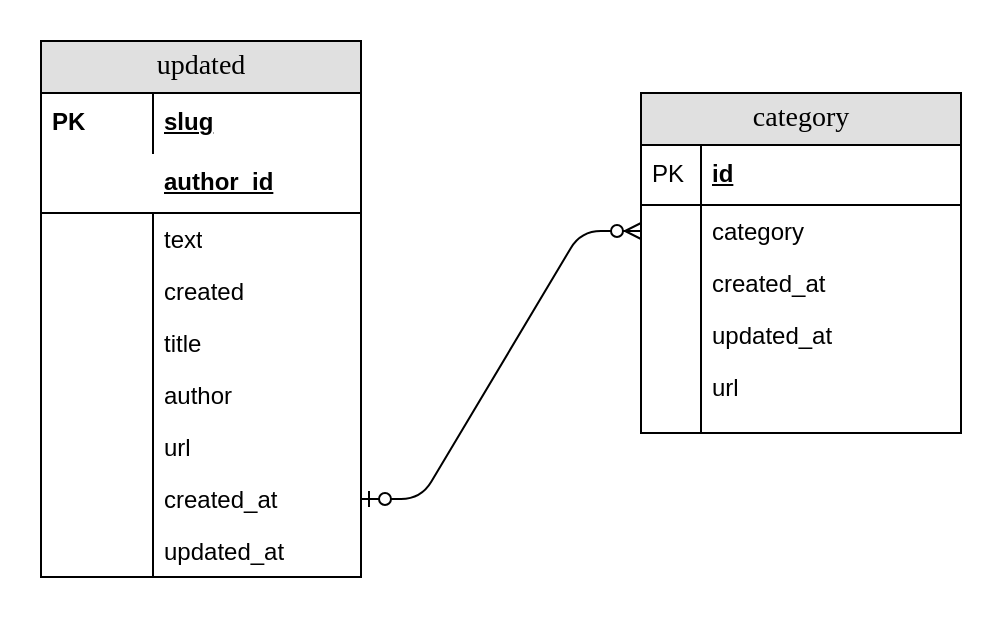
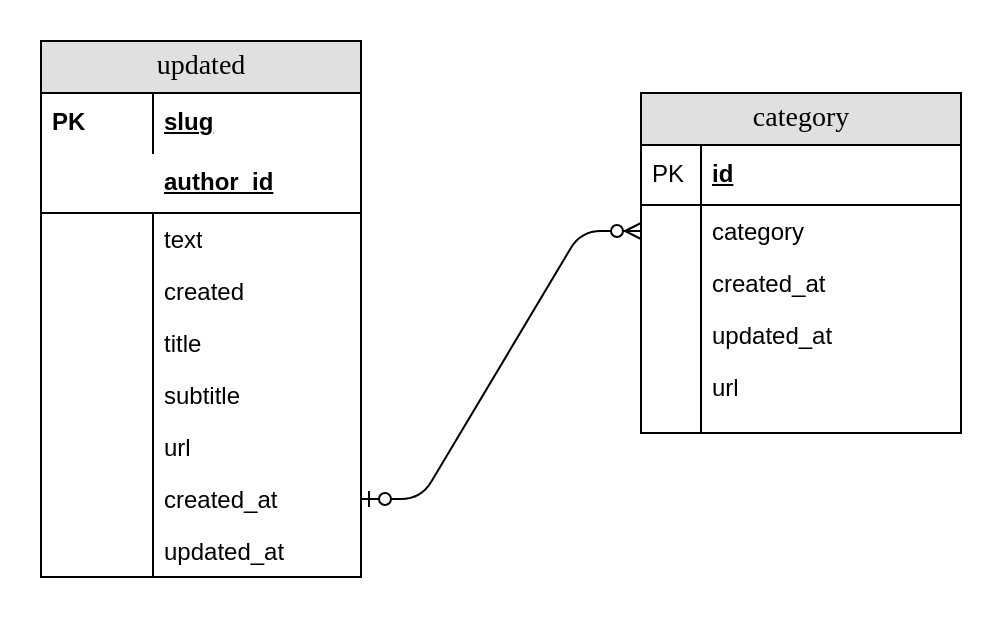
(205, 397) -> (213, 397)
